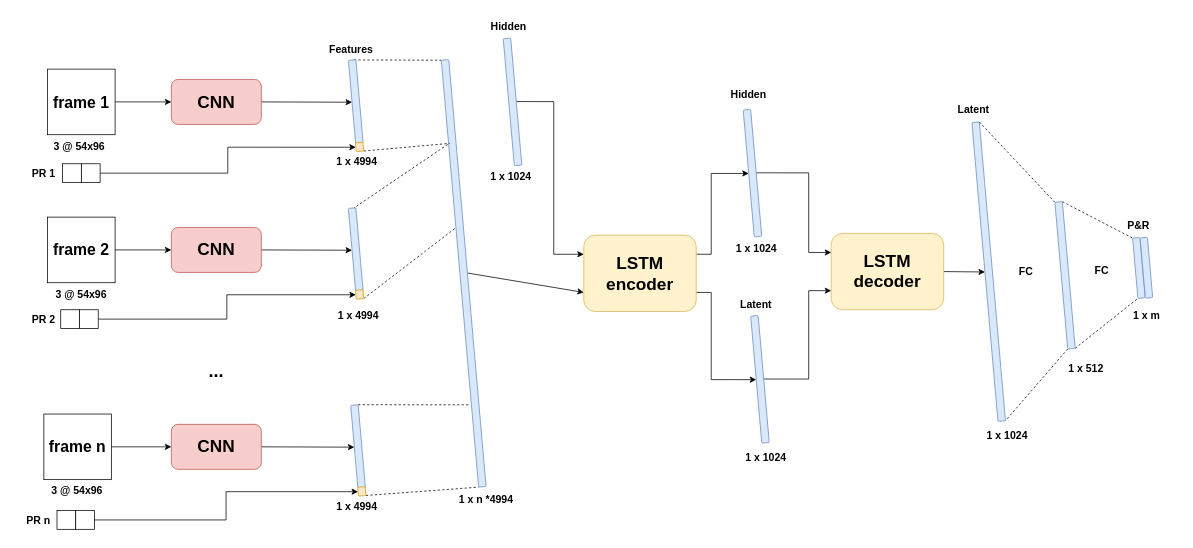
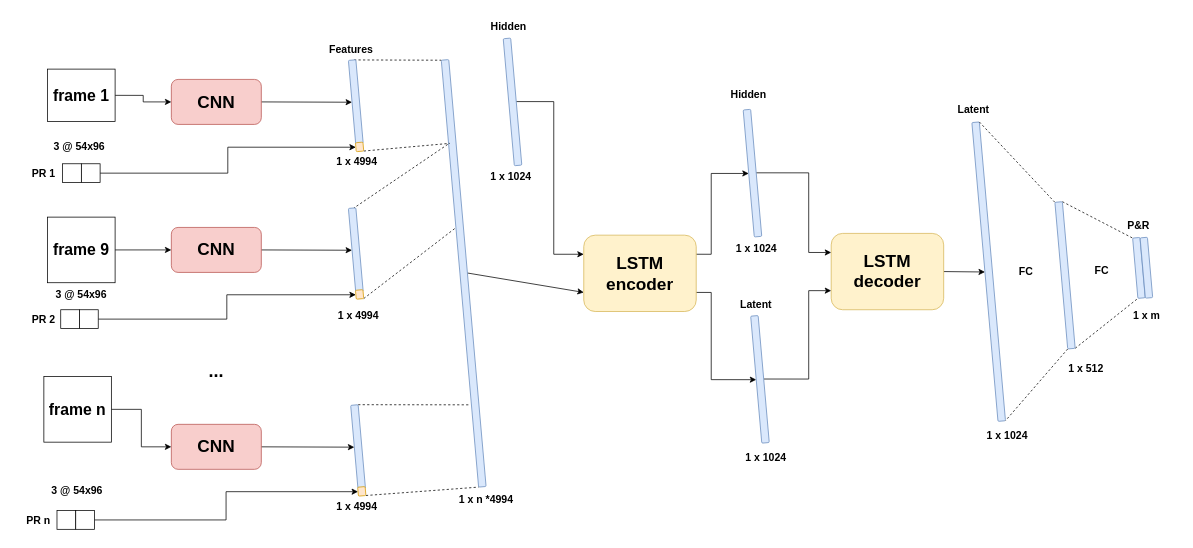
(81, 102) -> (81, 95)
(81, 249) -> (81, 249)
(78, 447) -> (78, 409)
